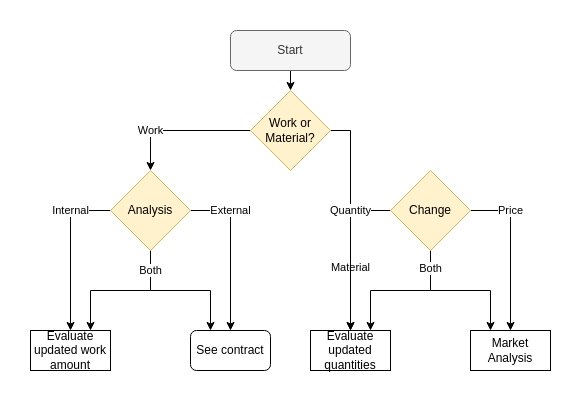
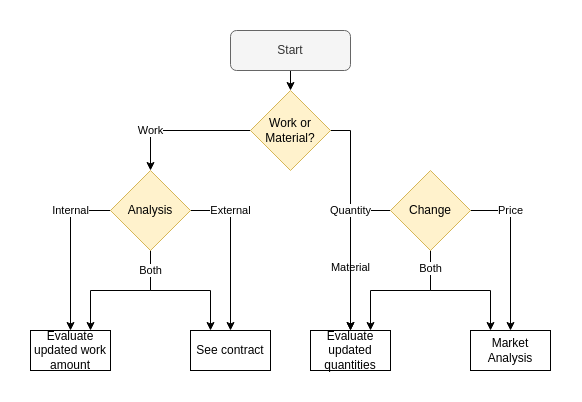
(231, 351) -> (231, 351)
